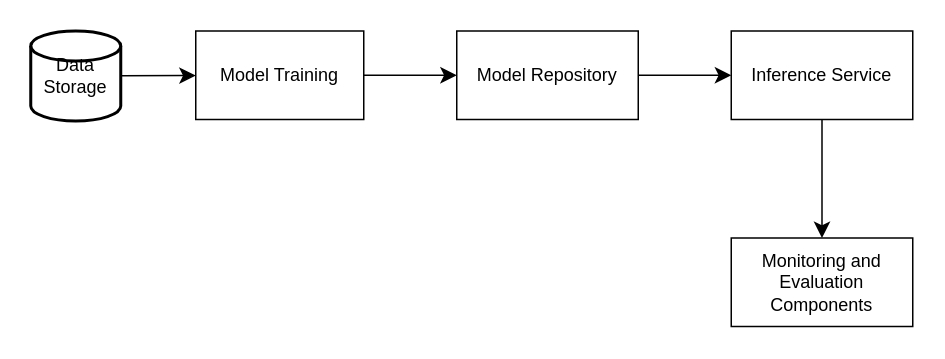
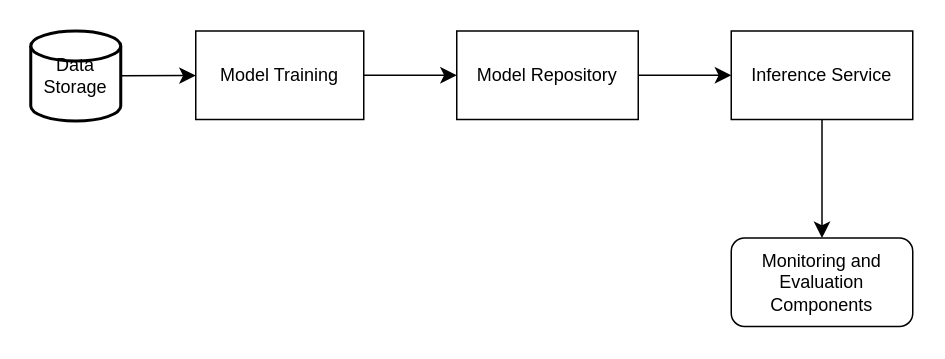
(822, 282) -> (822, 282)
